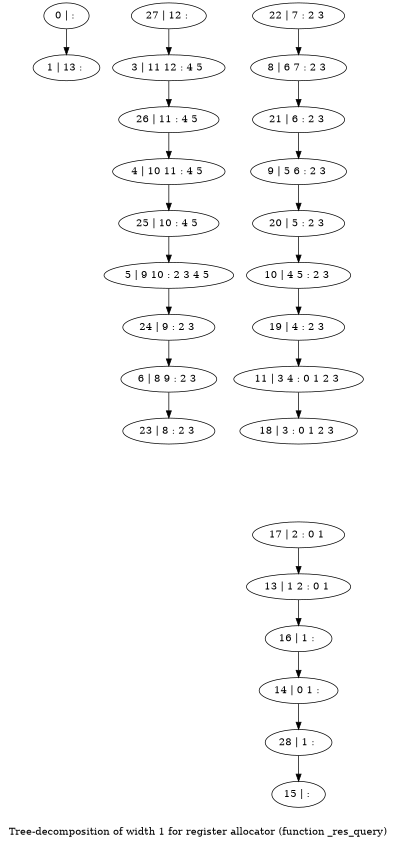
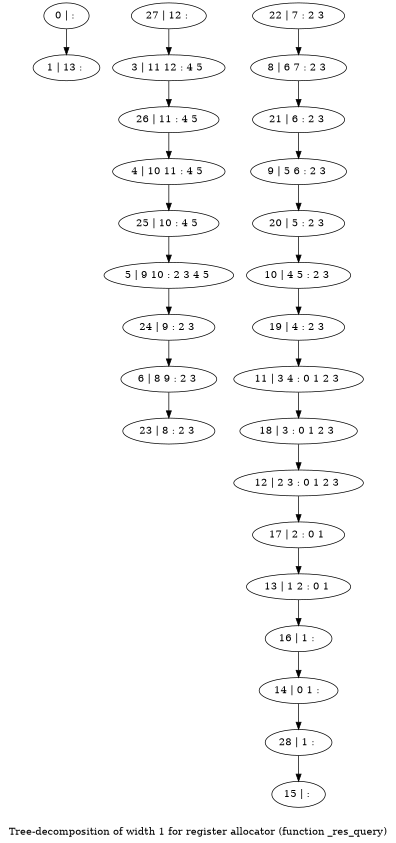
none -> (299, 483)
